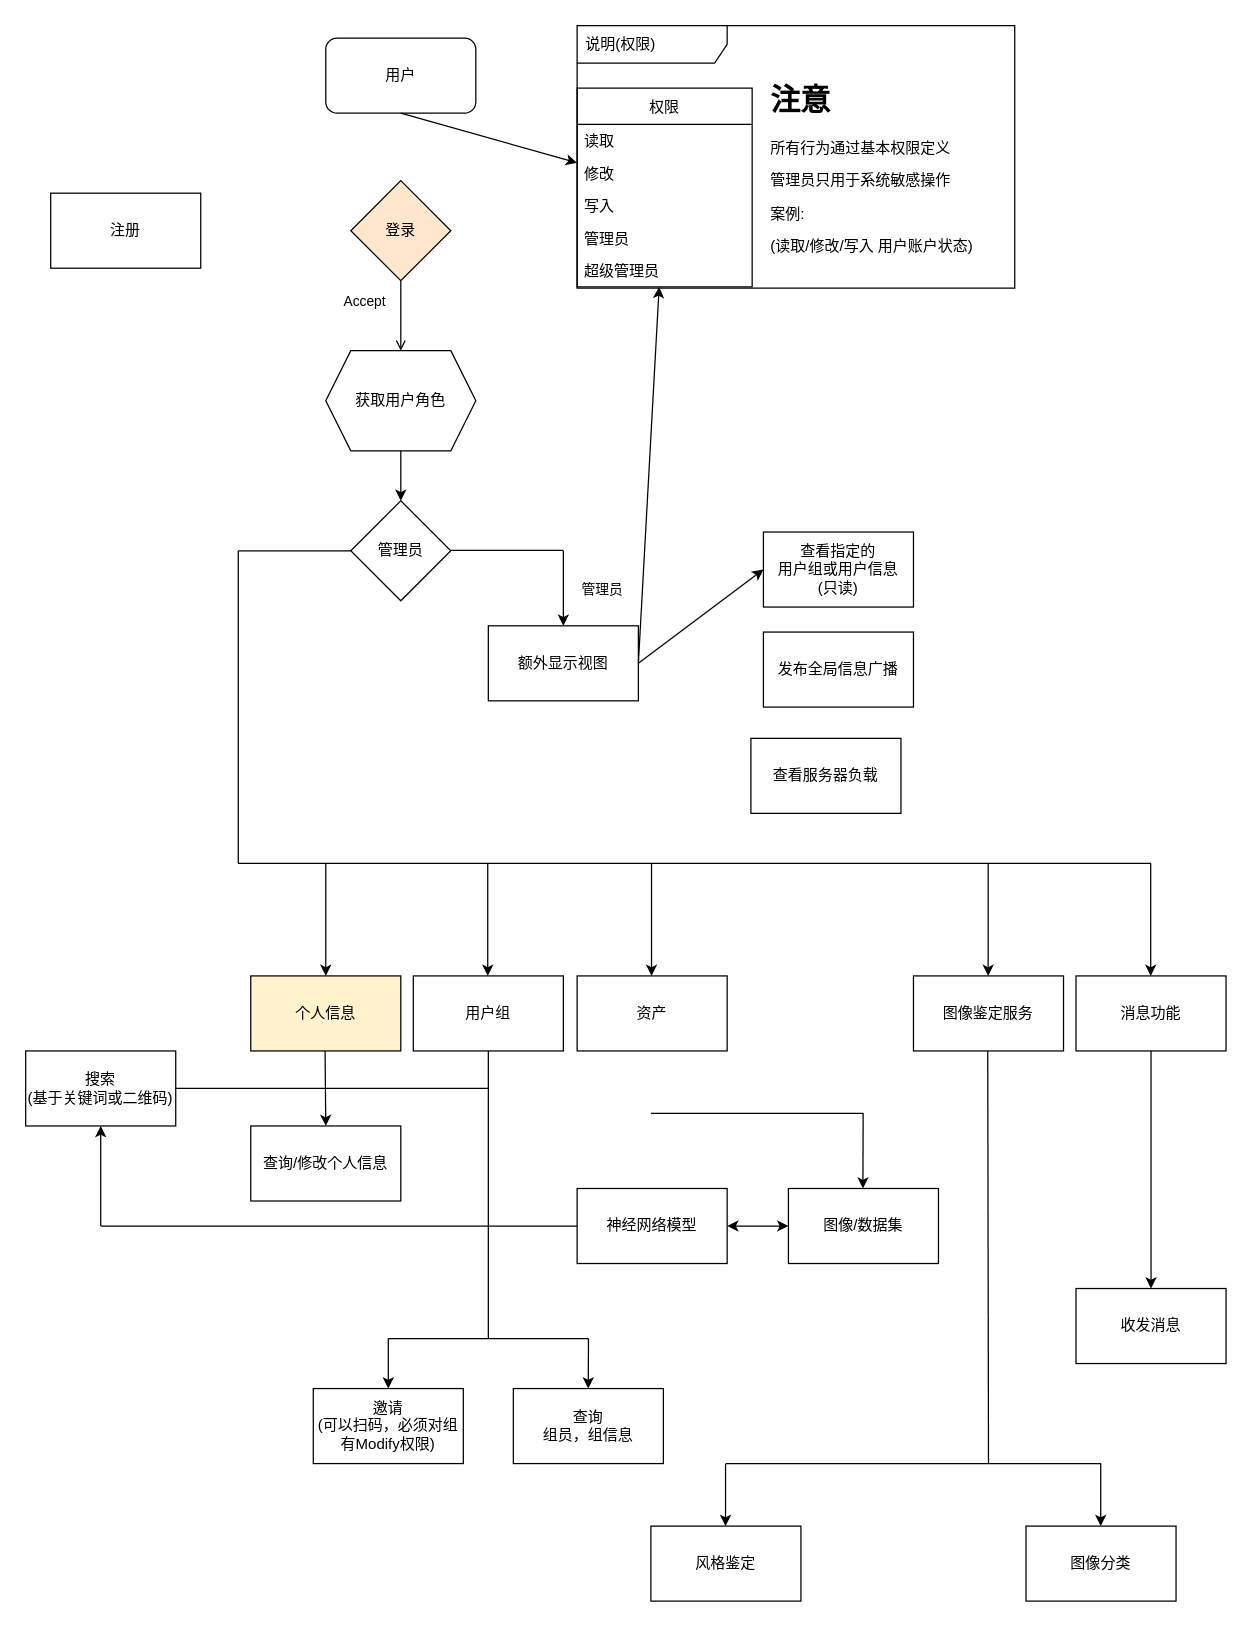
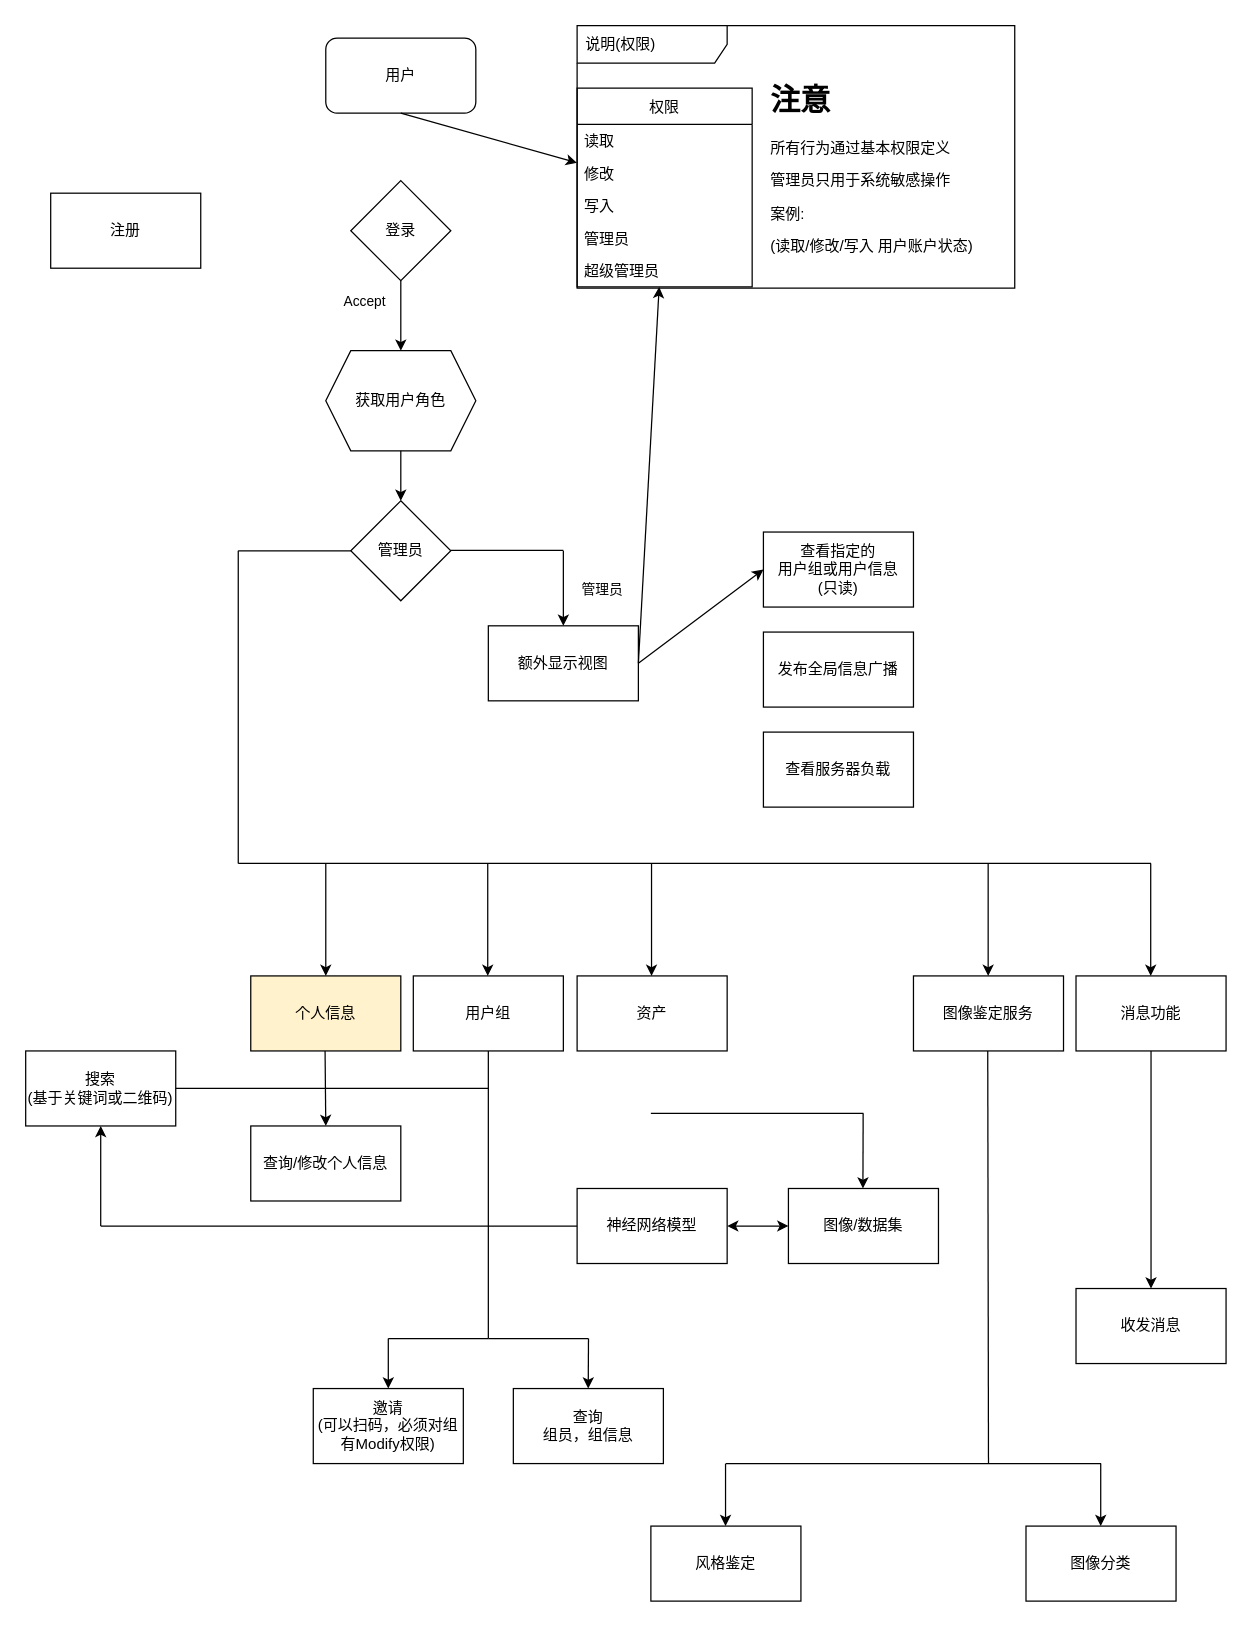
(401, 231) -> (401, 231)
(401, 343) -> (401, 341)
(826, 776) -> (838, 769)
